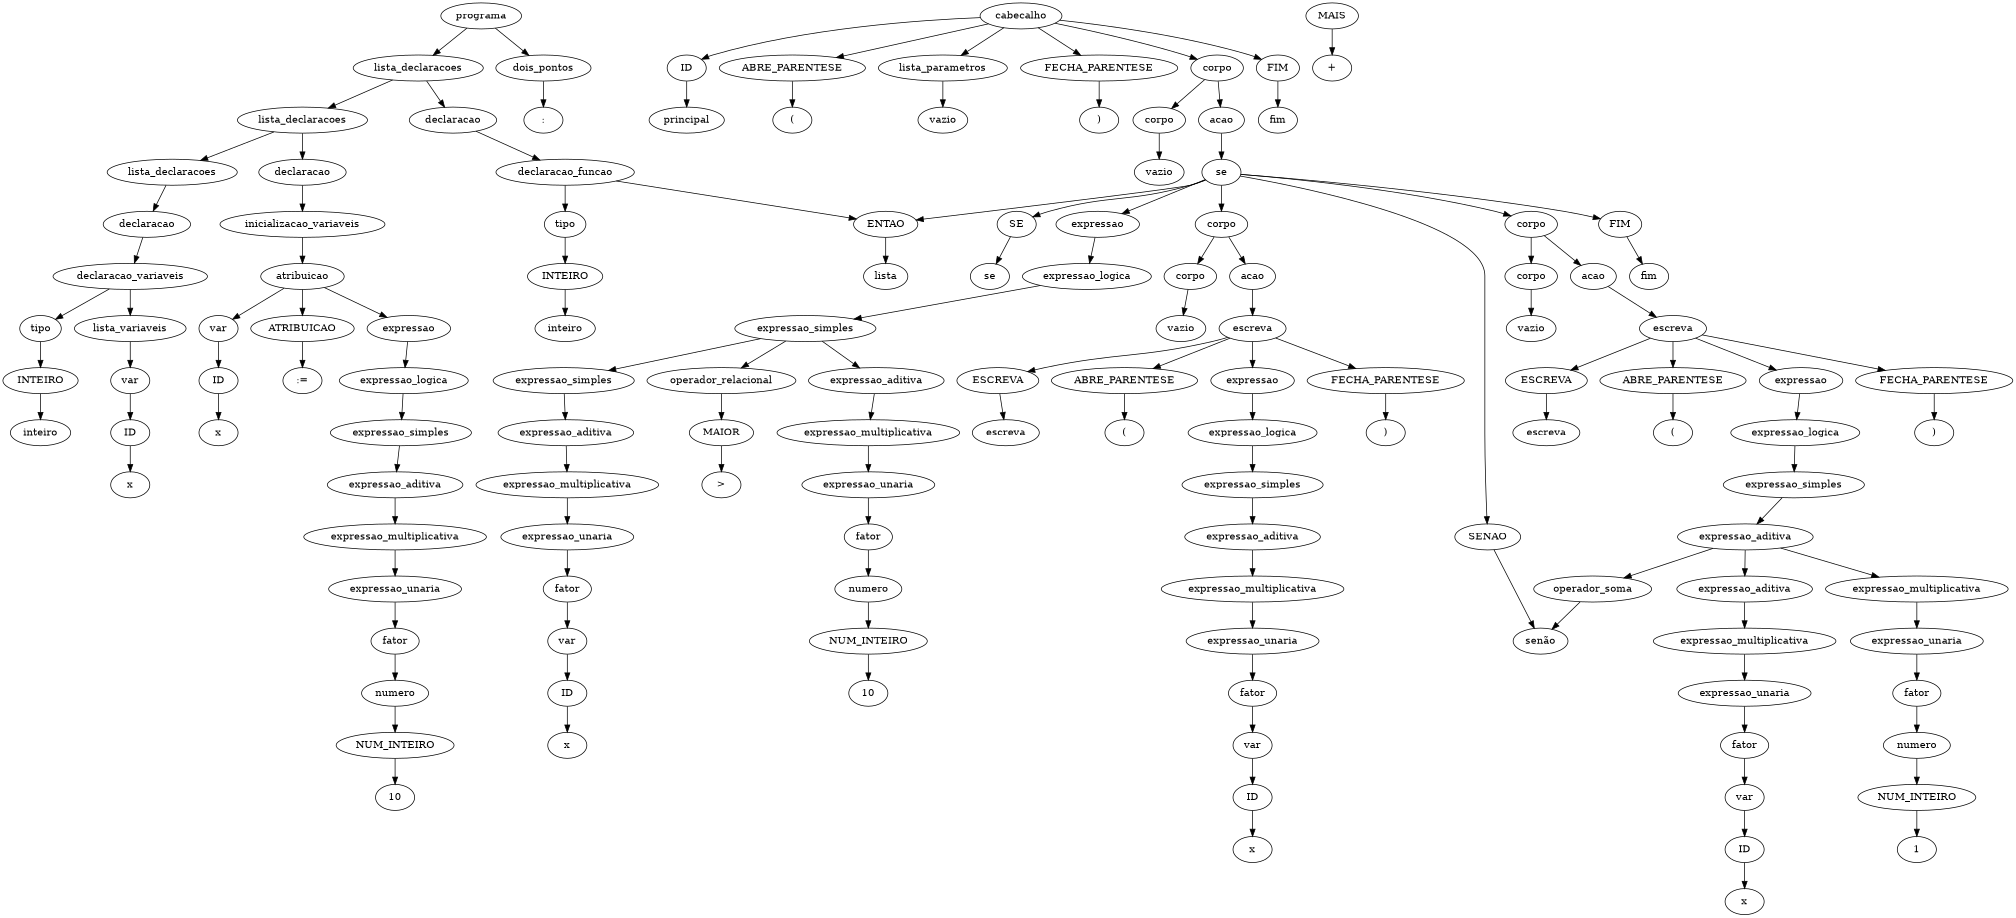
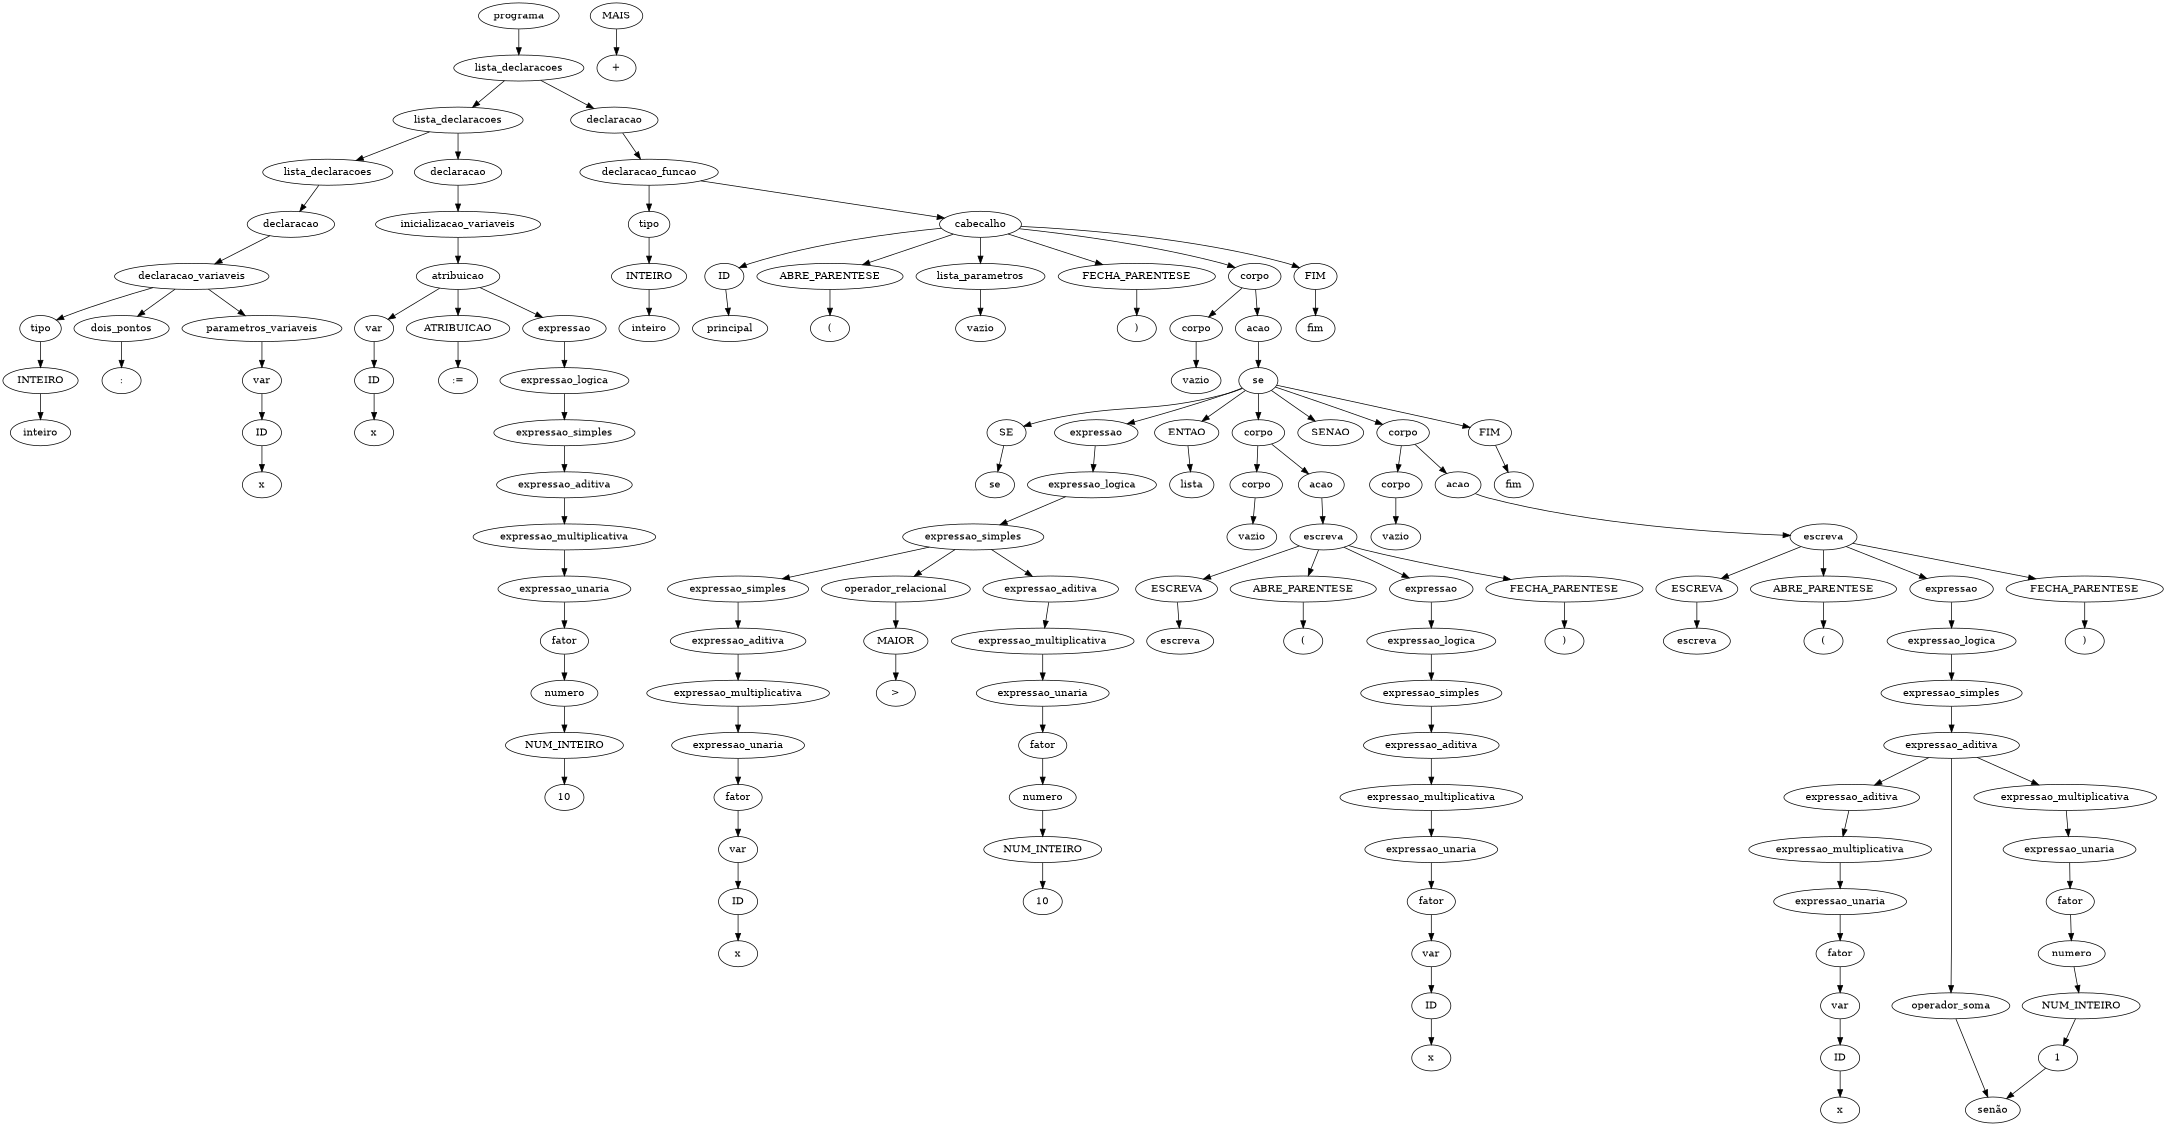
(509, 39) -> (159, 300)
(733, 199) -> (819, 199)
(130, 329) -> (262, 329)
(1512, 586) -> (2029, 1081)
